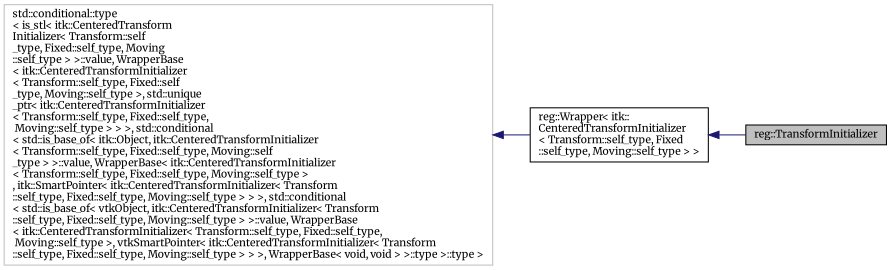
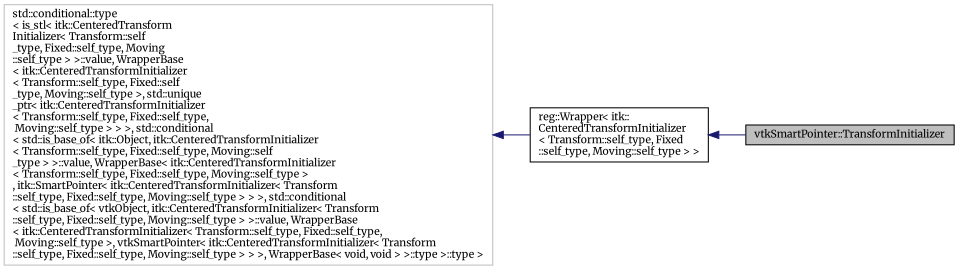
(816, 135) -> (850, 135)
